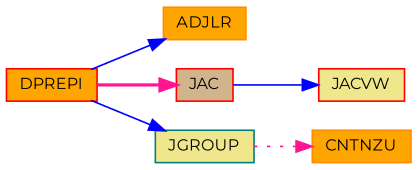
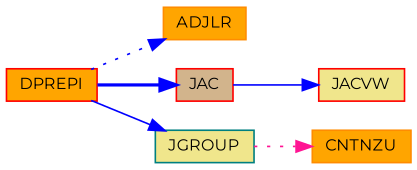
(121, 57) -> (121, 57)
(128, 85) -> (128, 85)
